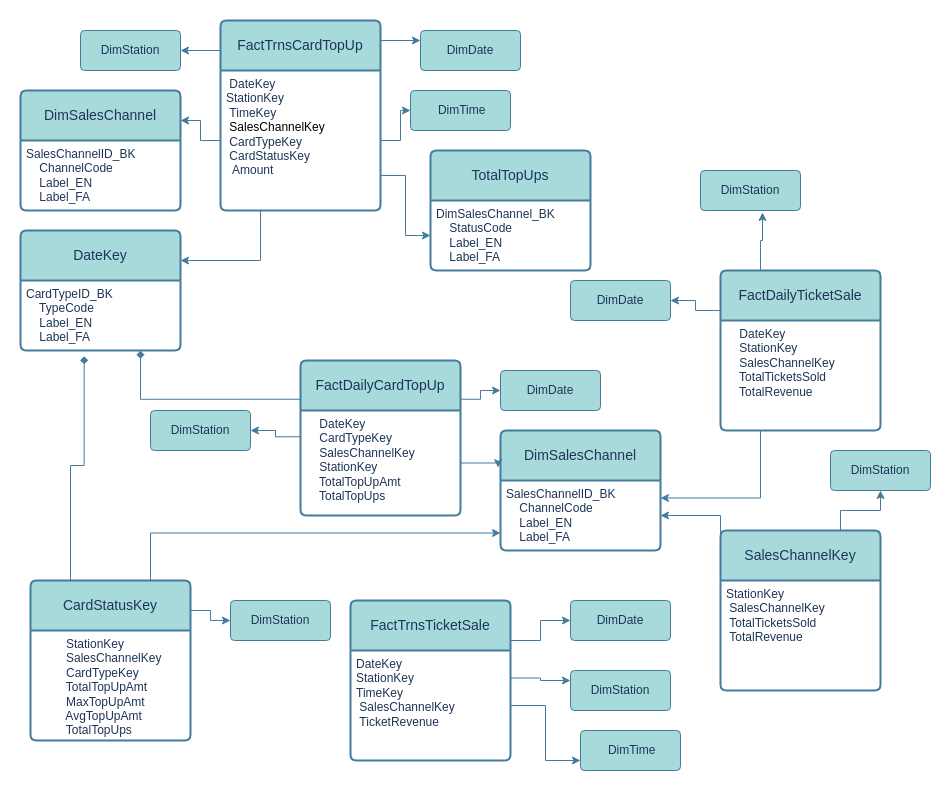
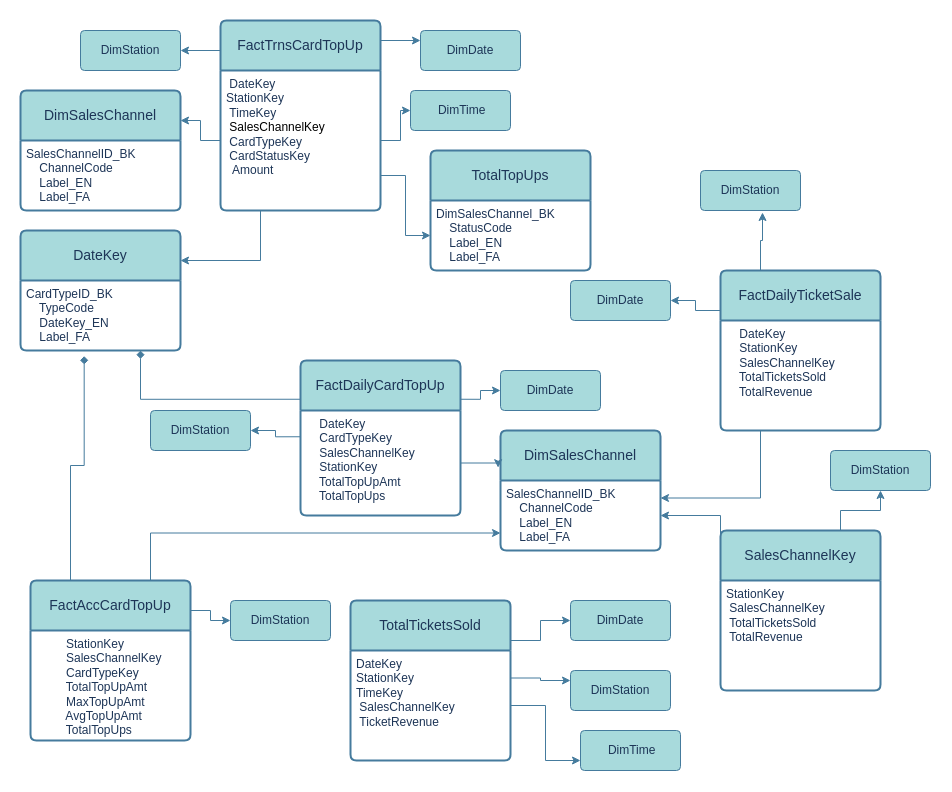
(70, 316) -> (70, 316)
(111, 606) -> (111, 606)
(431, 626) -> (431, 626)
